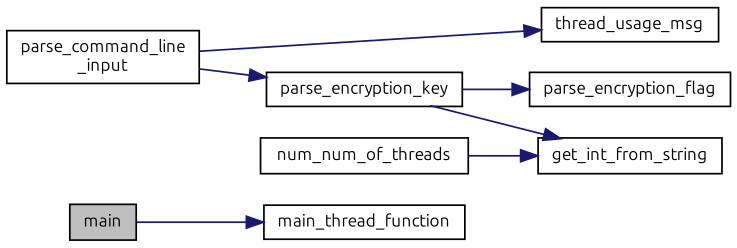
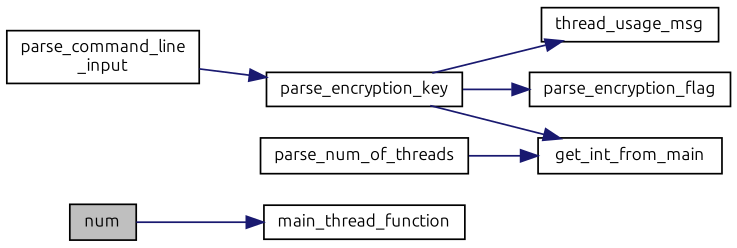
(362, 41) -> (489, 59)
(364, 156) -> (364, 156)
(630, 156) -> (630, 156)
(103, 222) -> (103, 222)
